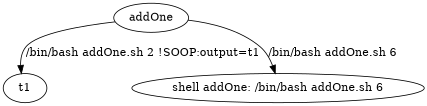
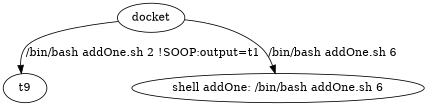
(151, 18) -> (151, 18)
(25, 88) -> (25, 88)
